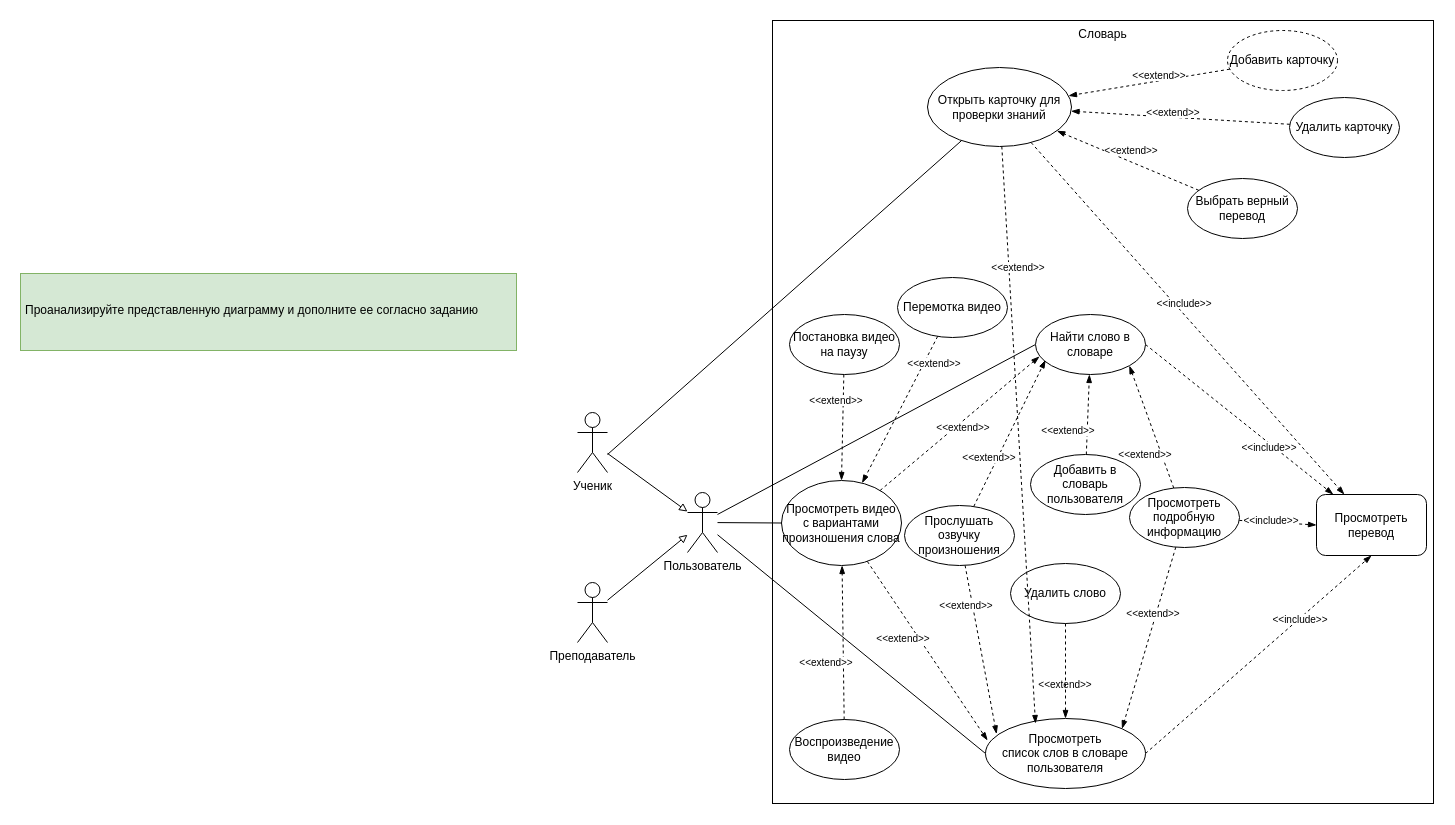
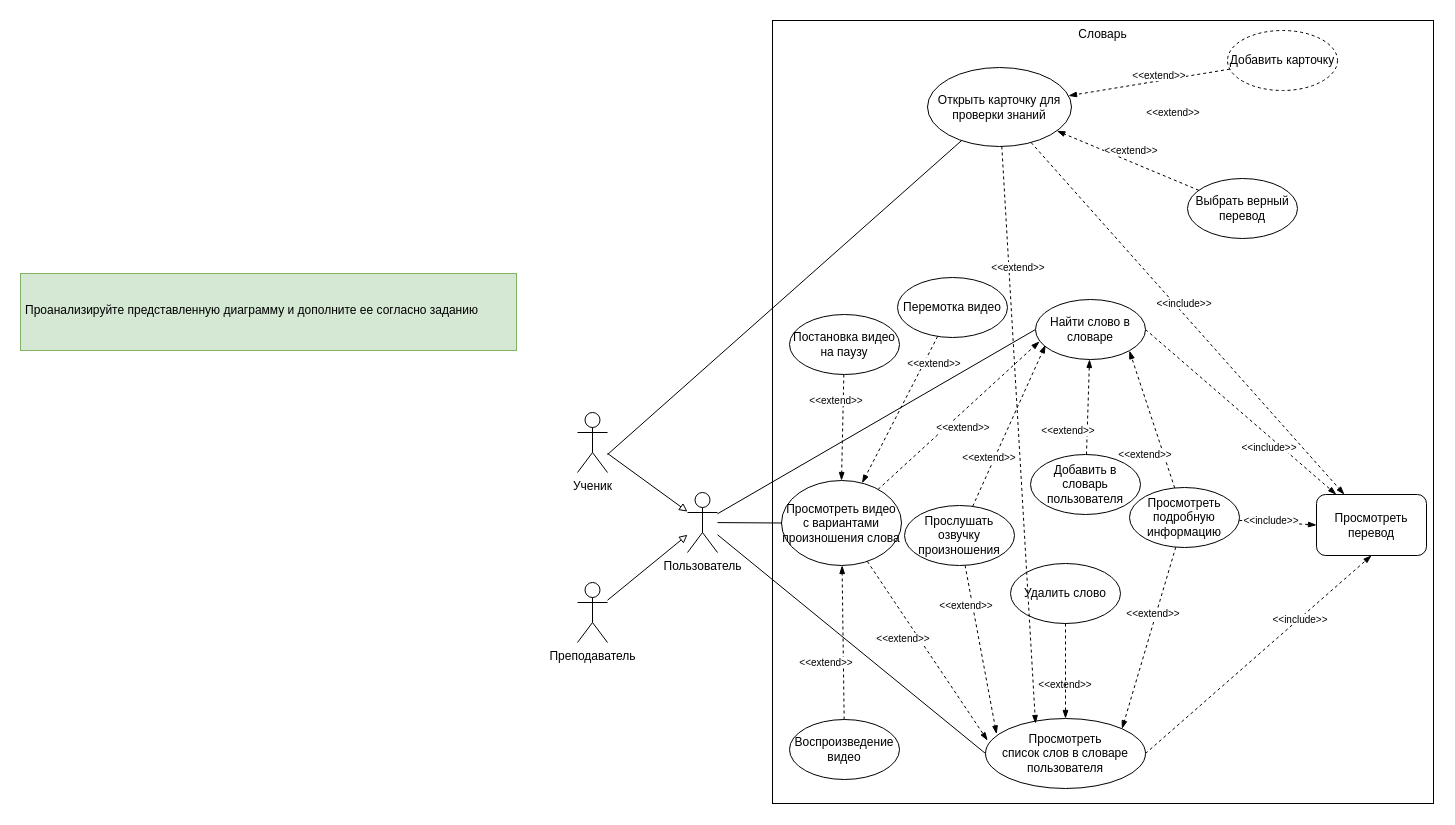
(1237, 121) -> none
(1345, 128) -> none
(1091, 345) -> (1091, 330)
